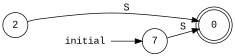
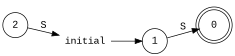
(110, 13) -> (40, 31)
(155, 41) -> (155, 41)
